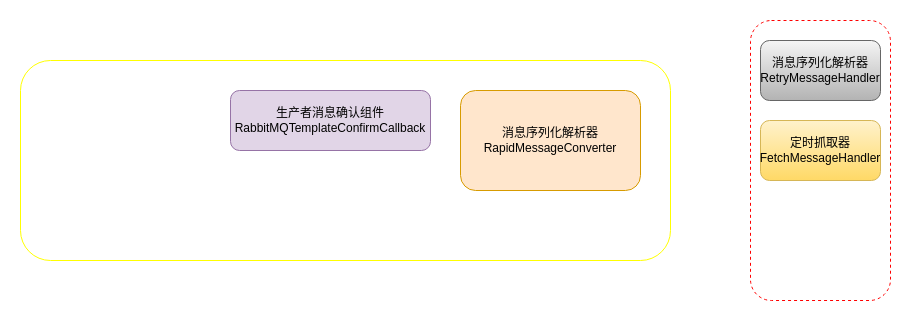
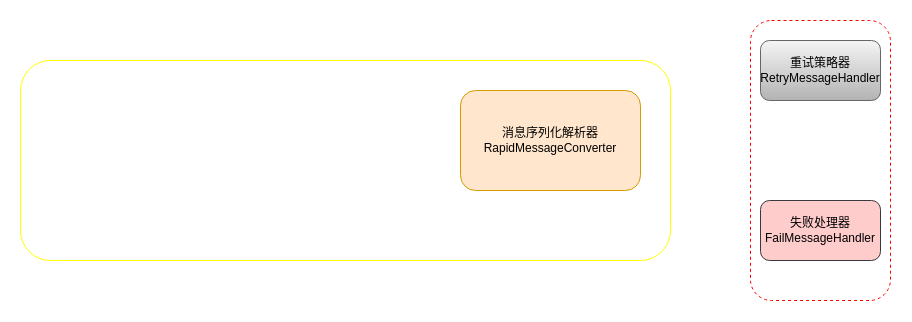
(821, 71) -> (821, 71)
(331, 121) -> none
(821, 151) -> none
none -> (821, 231)
